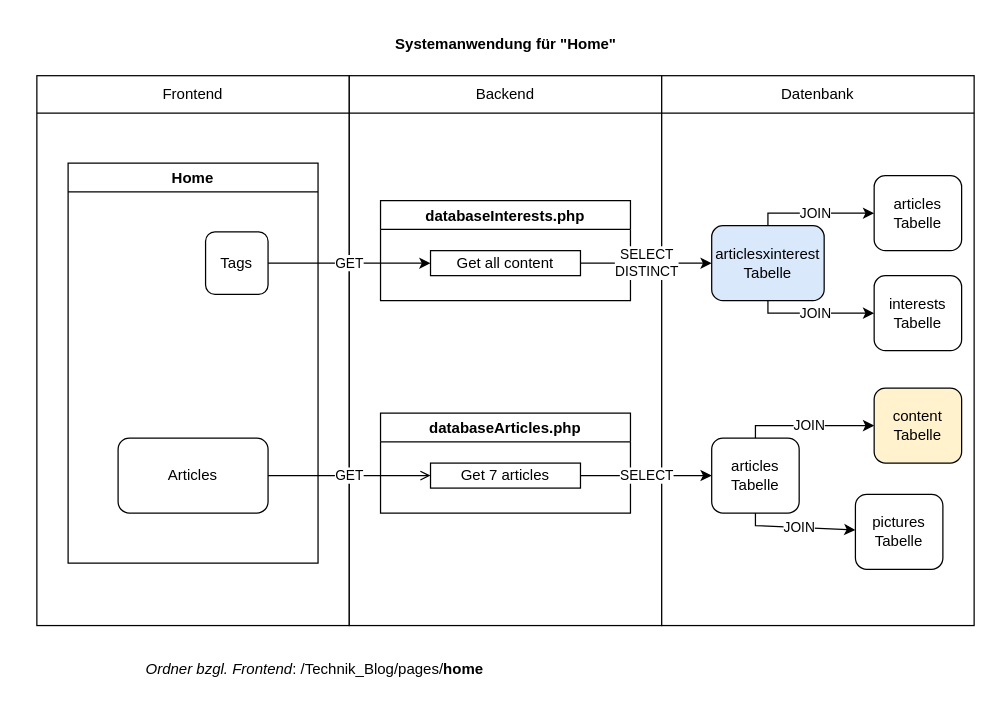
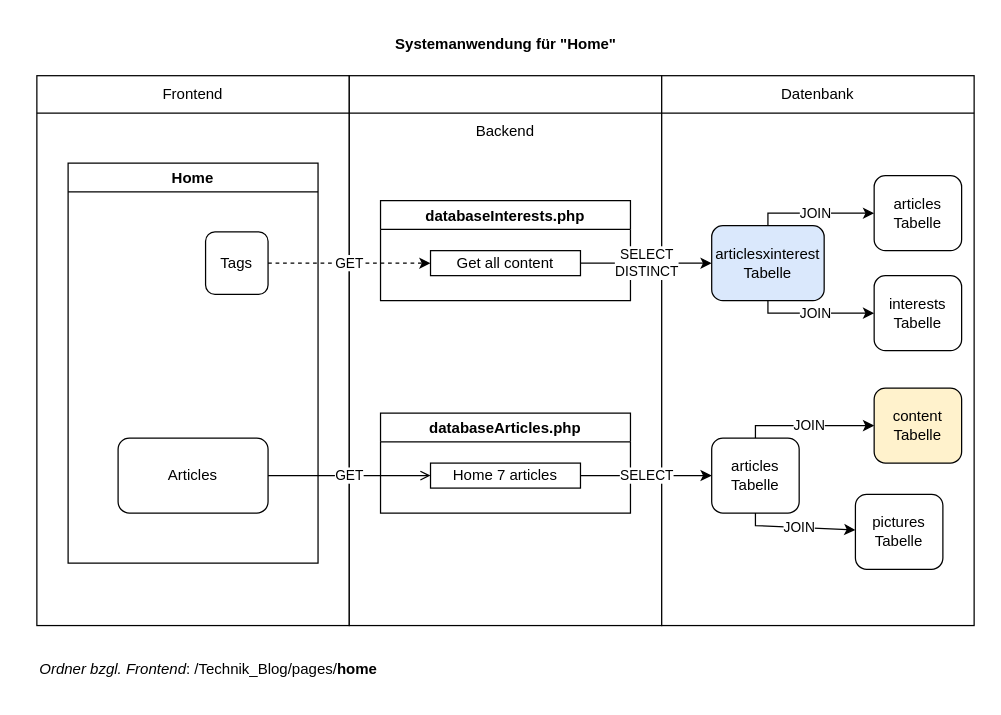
(506, 94) -> (506, 132)
(303, 263) -> (303, 263)
(506, 476) -> (506, 476)
(314, 669) -> (208, 669)
